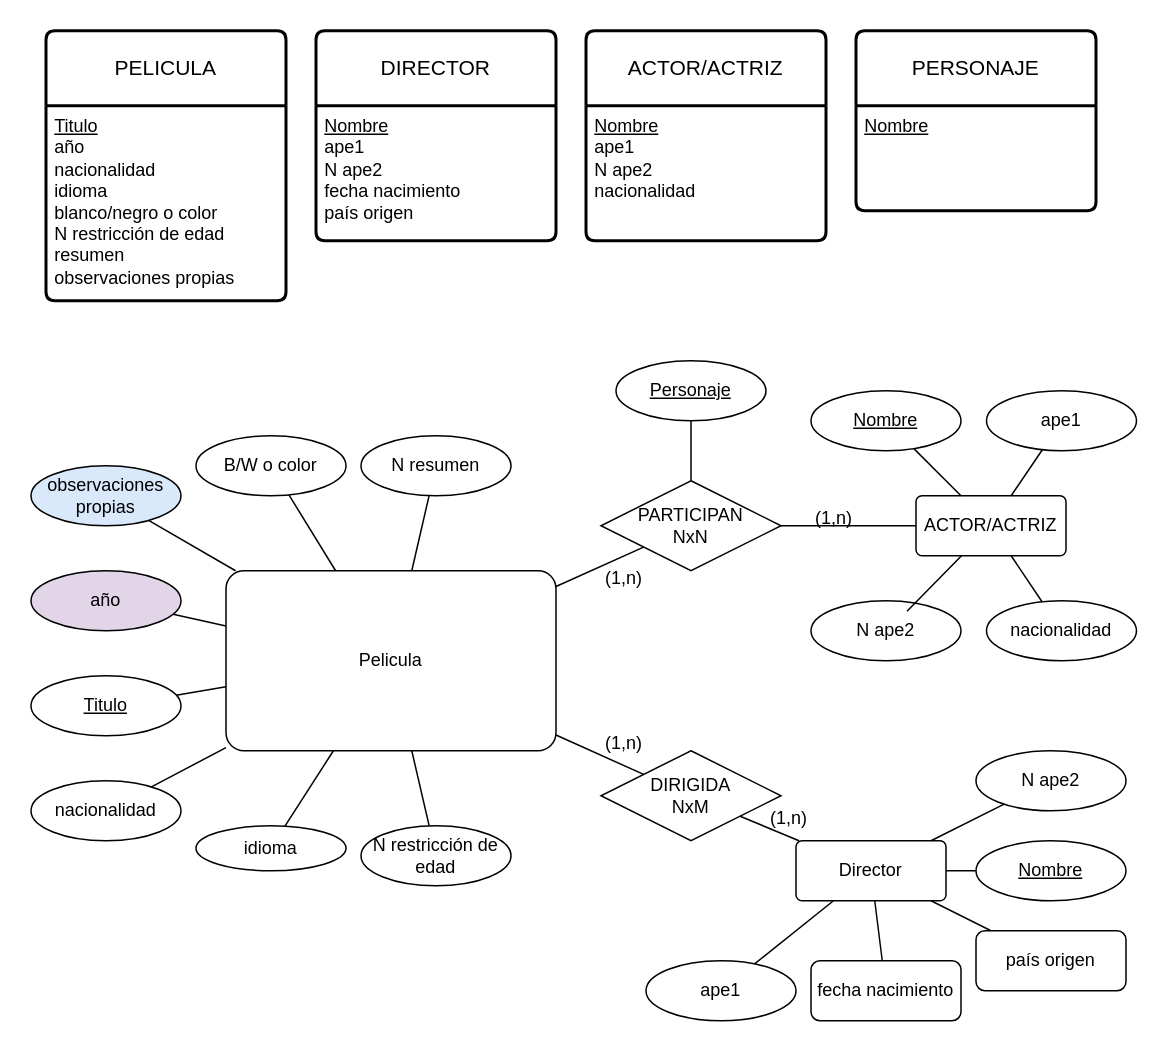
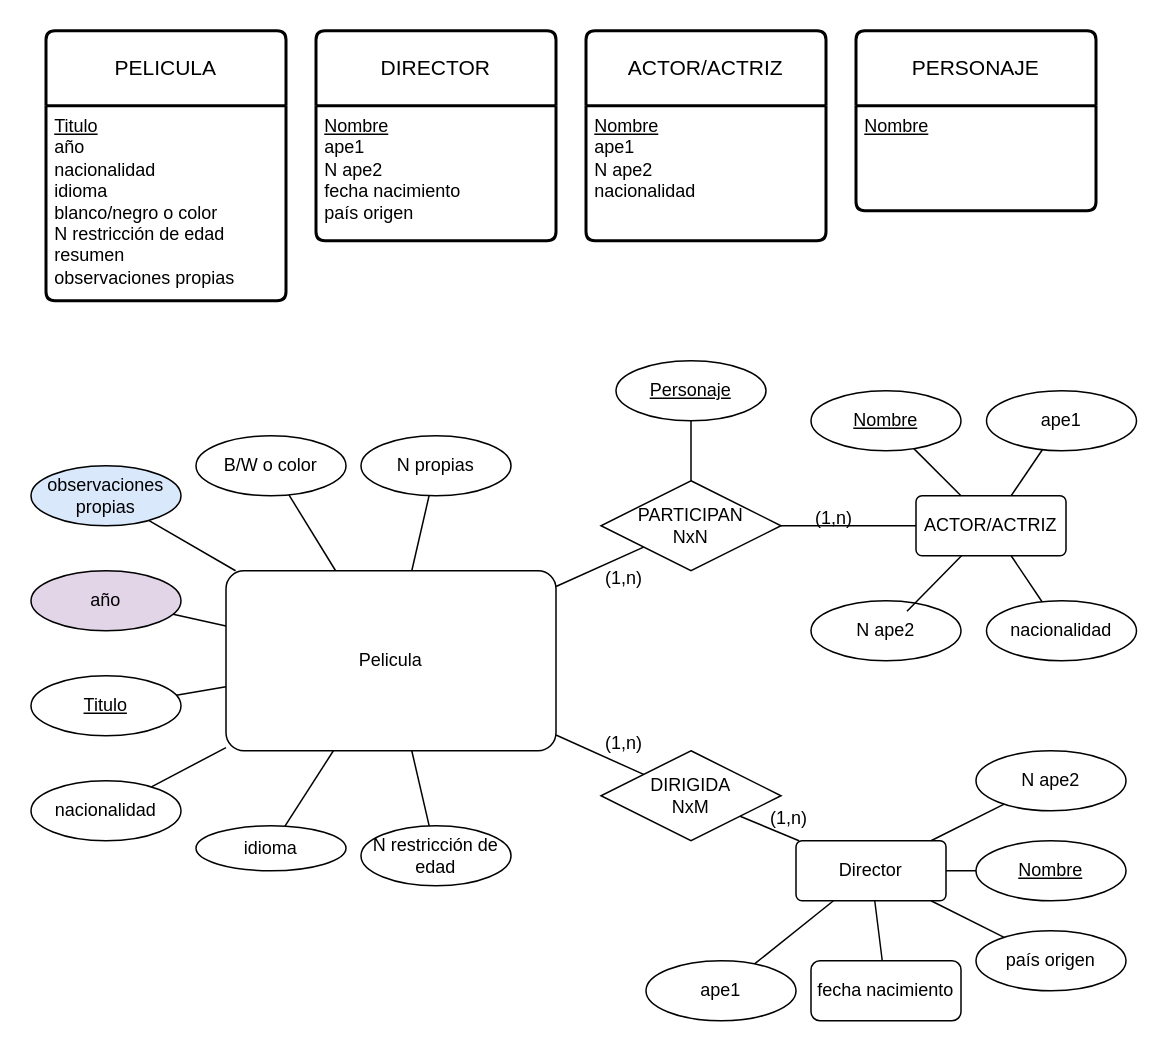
(436, 466) -> (436, 466)
(1051, 961) -> (1051, 961)
